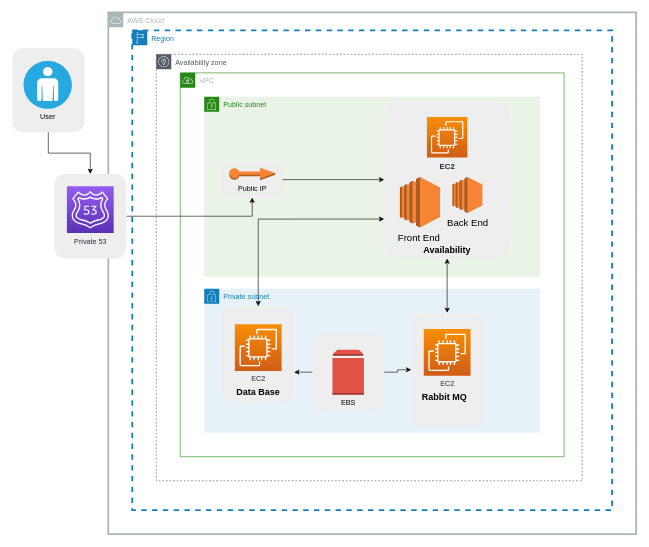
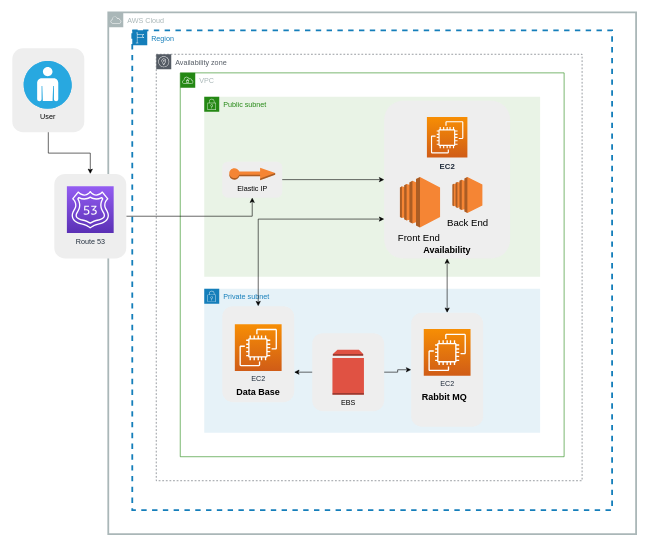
(253, 189) -> (253, 189)
(91, 242) -> (91, 242)
